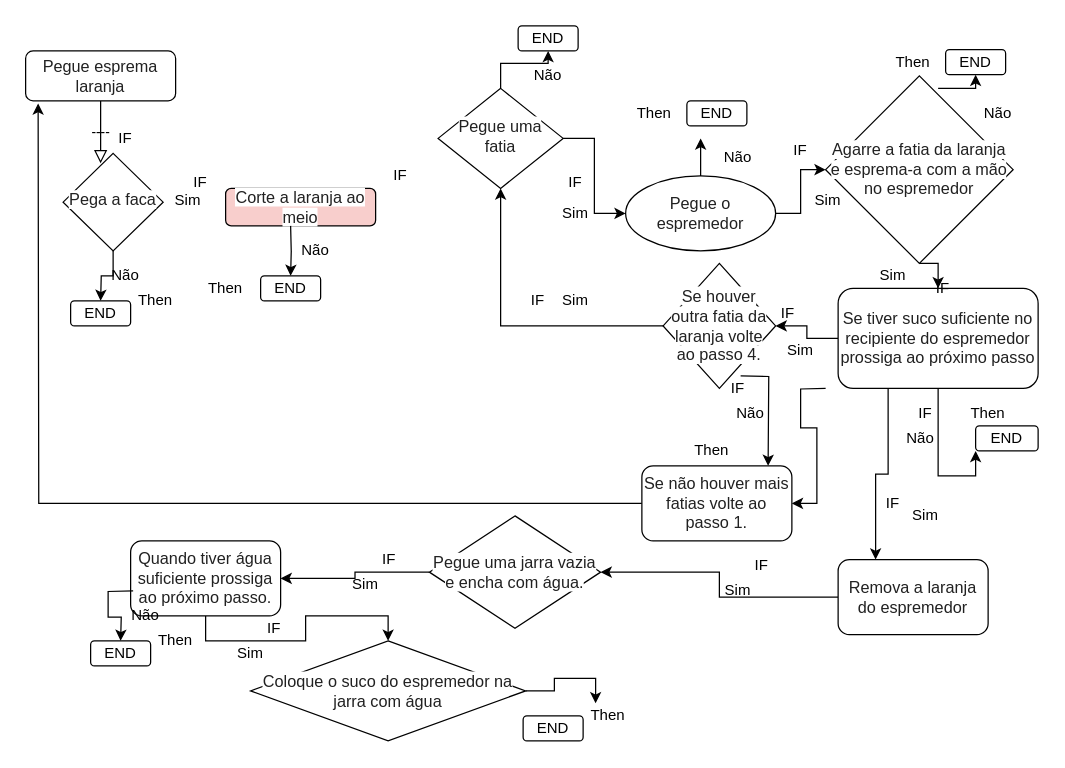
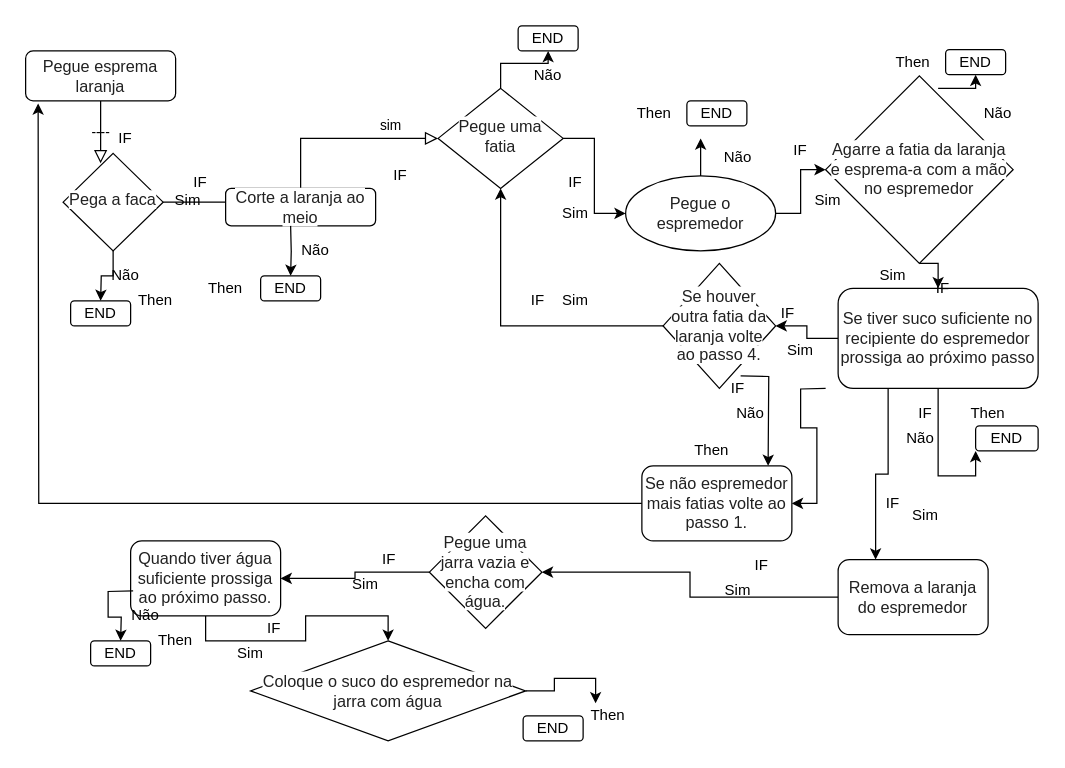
none -> (338, 138)
(301, 207) -> (301, 207)
(717, 503) -> (717, 503)
(515, 572) -> (486, 572)
